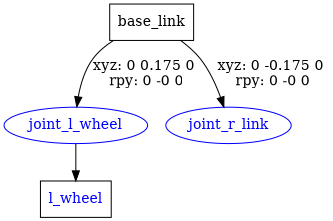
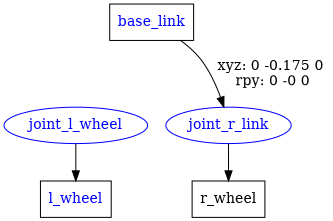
(152, 22) -> (152, 22)
(89, 65) -> none
none -> (229, 199)
